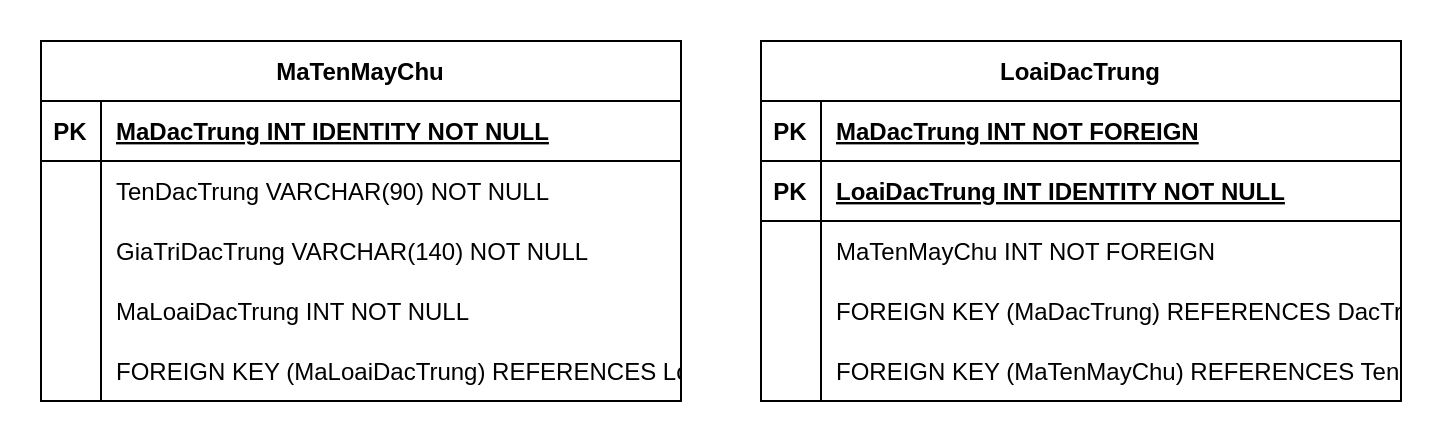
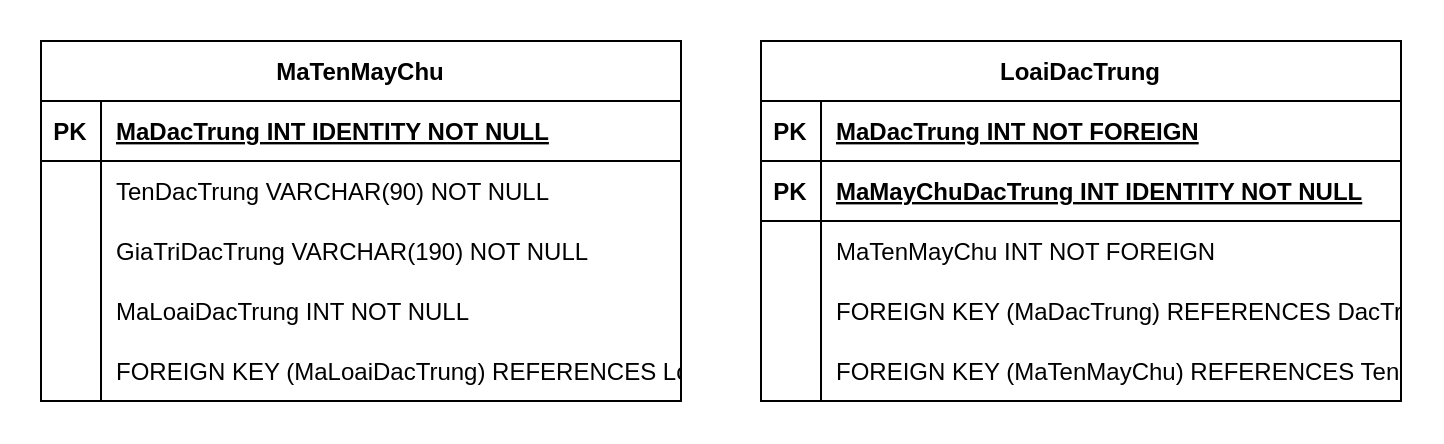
(1049, 192) -> (1079, 192)
(342, 252) -> (342, 252)
